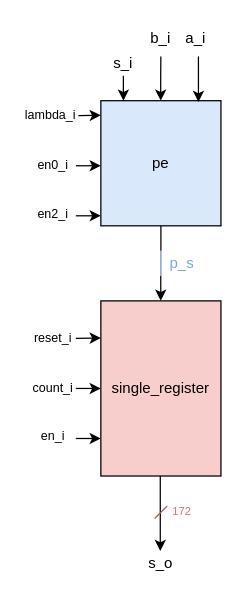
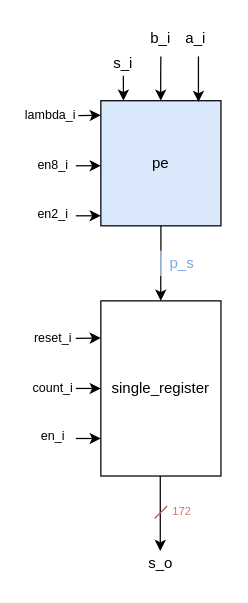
(53, 164) -> (53, 164)
(161, 388) -> (161, 388)
